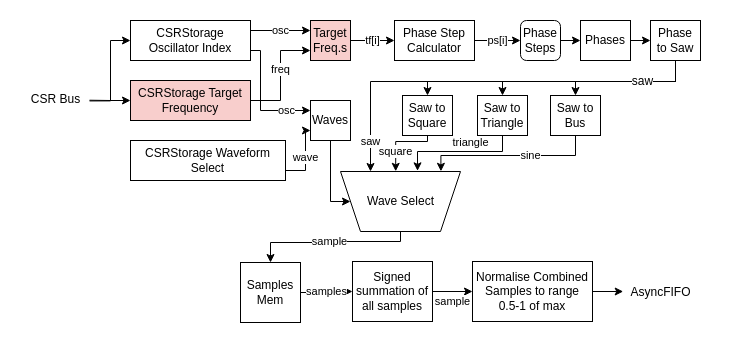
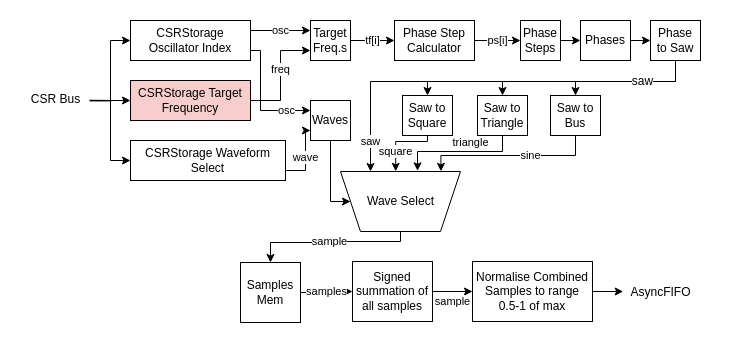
(331, 41) -> (331, 41)
(541, 41) -> (541, 41)
none -> (111, 138)
